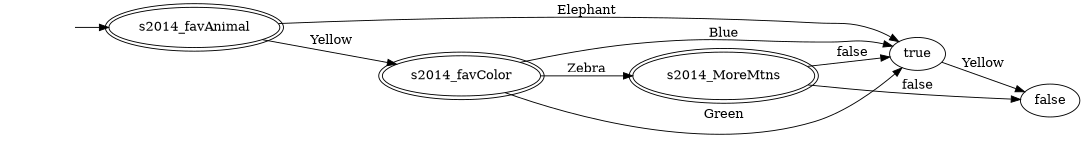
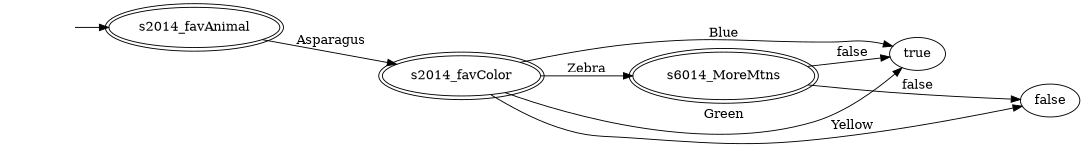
(586, 17) -> none
(331, 41) -> (331, 41)
(979, 75) -> (749, 144)
(724, 76) -> (724, 76)
